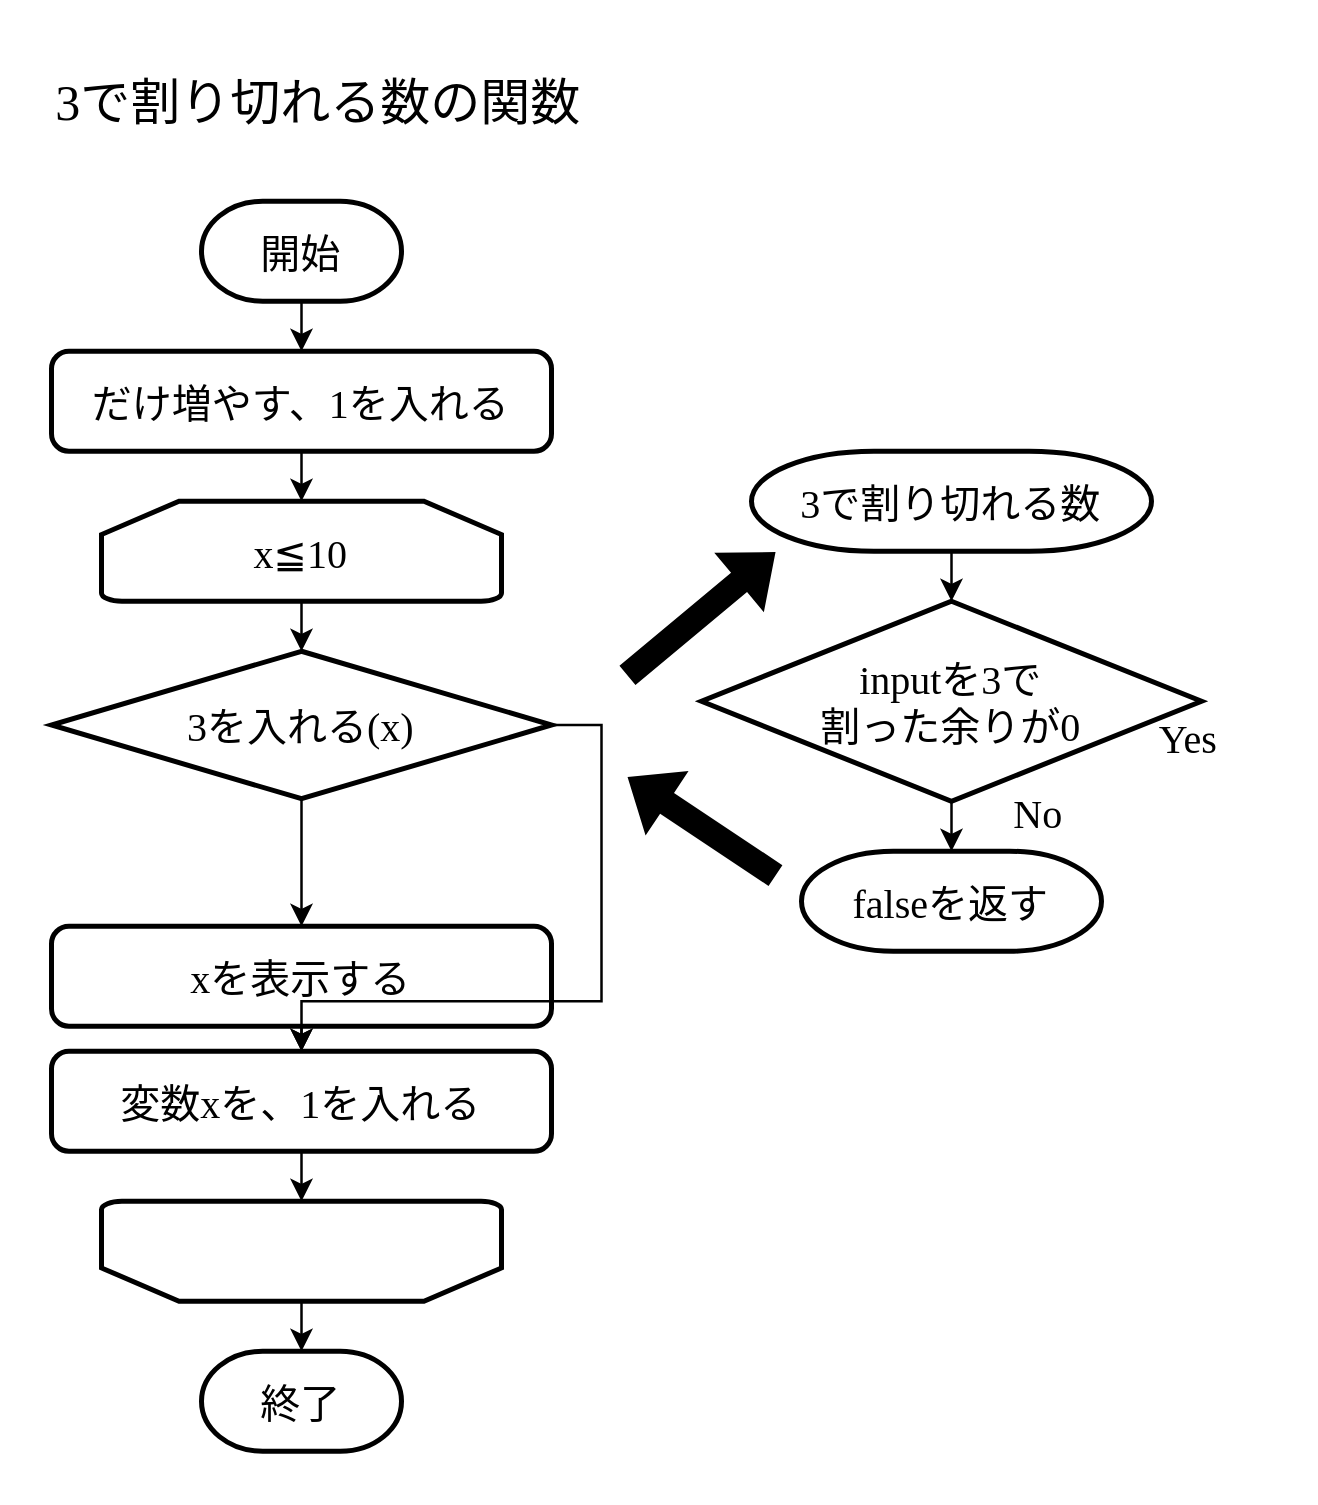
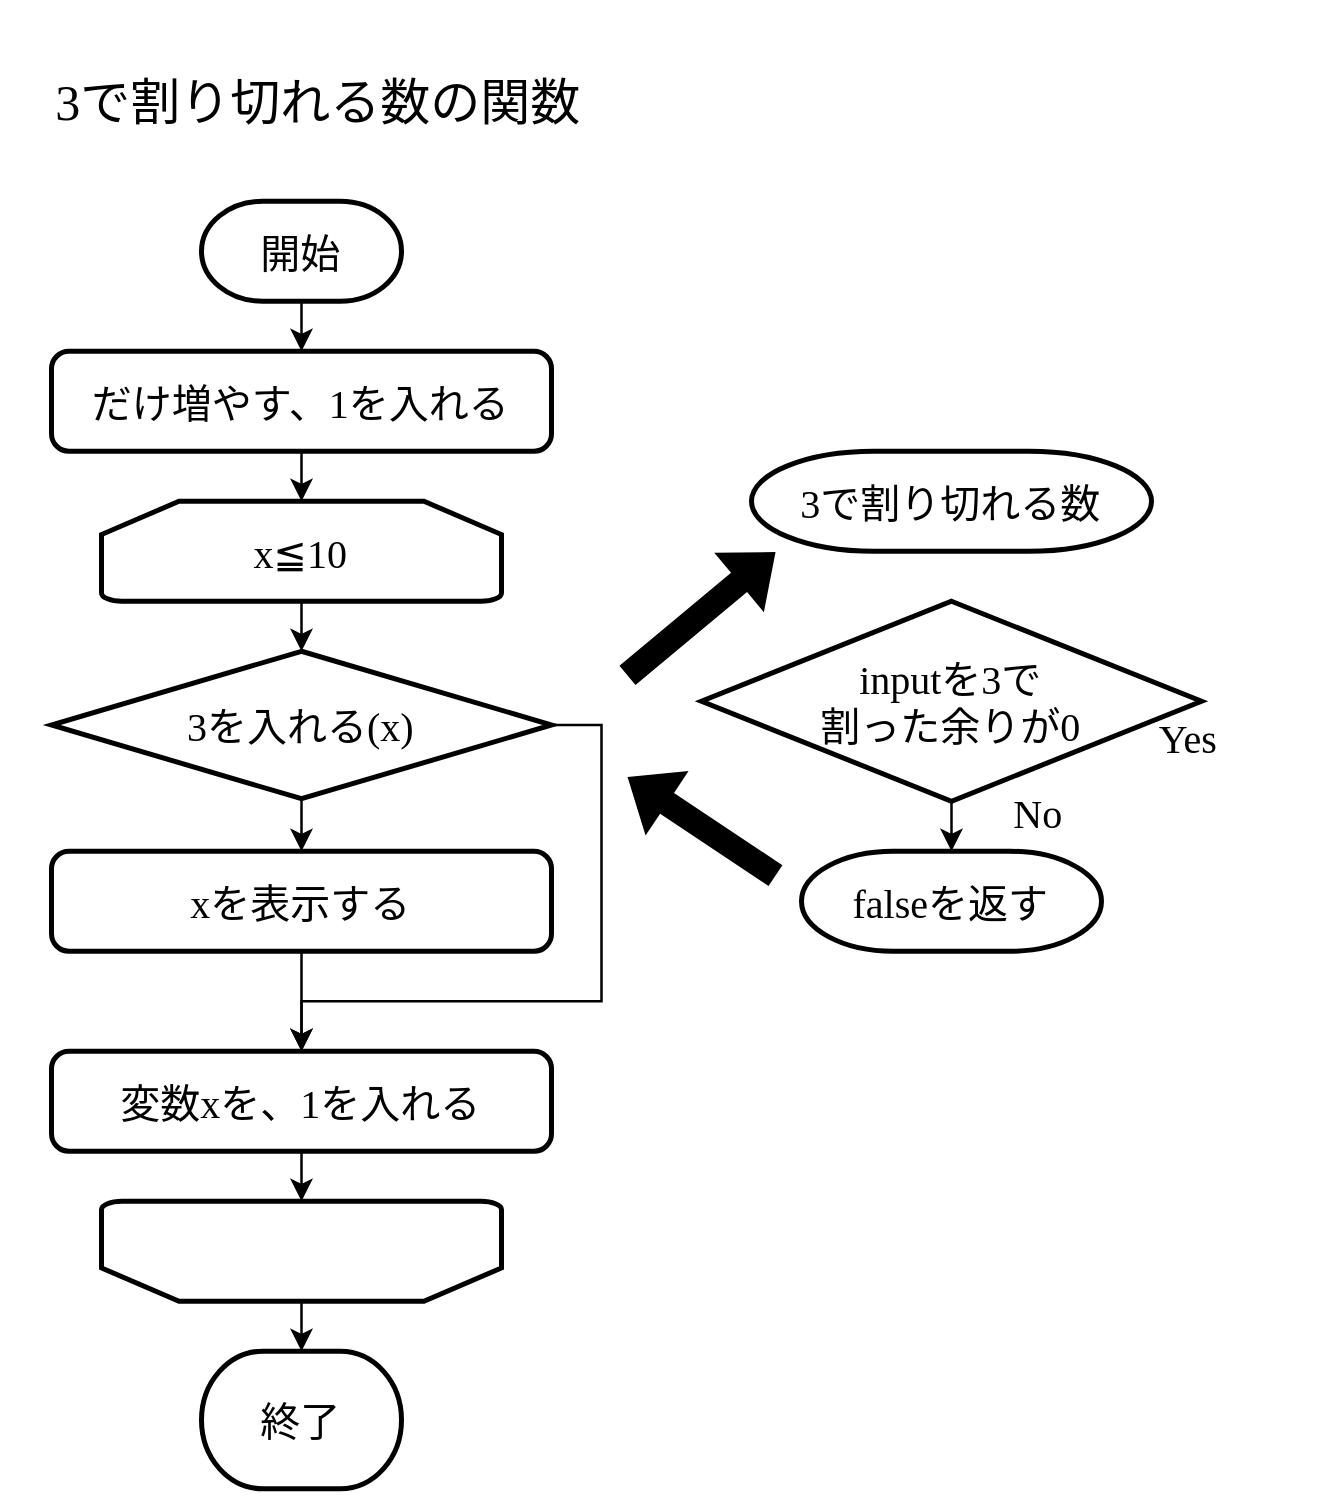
(951, 568) -> none
(301, 976) -> (301, 901)
(301, 1401) -> (301, 1420)
